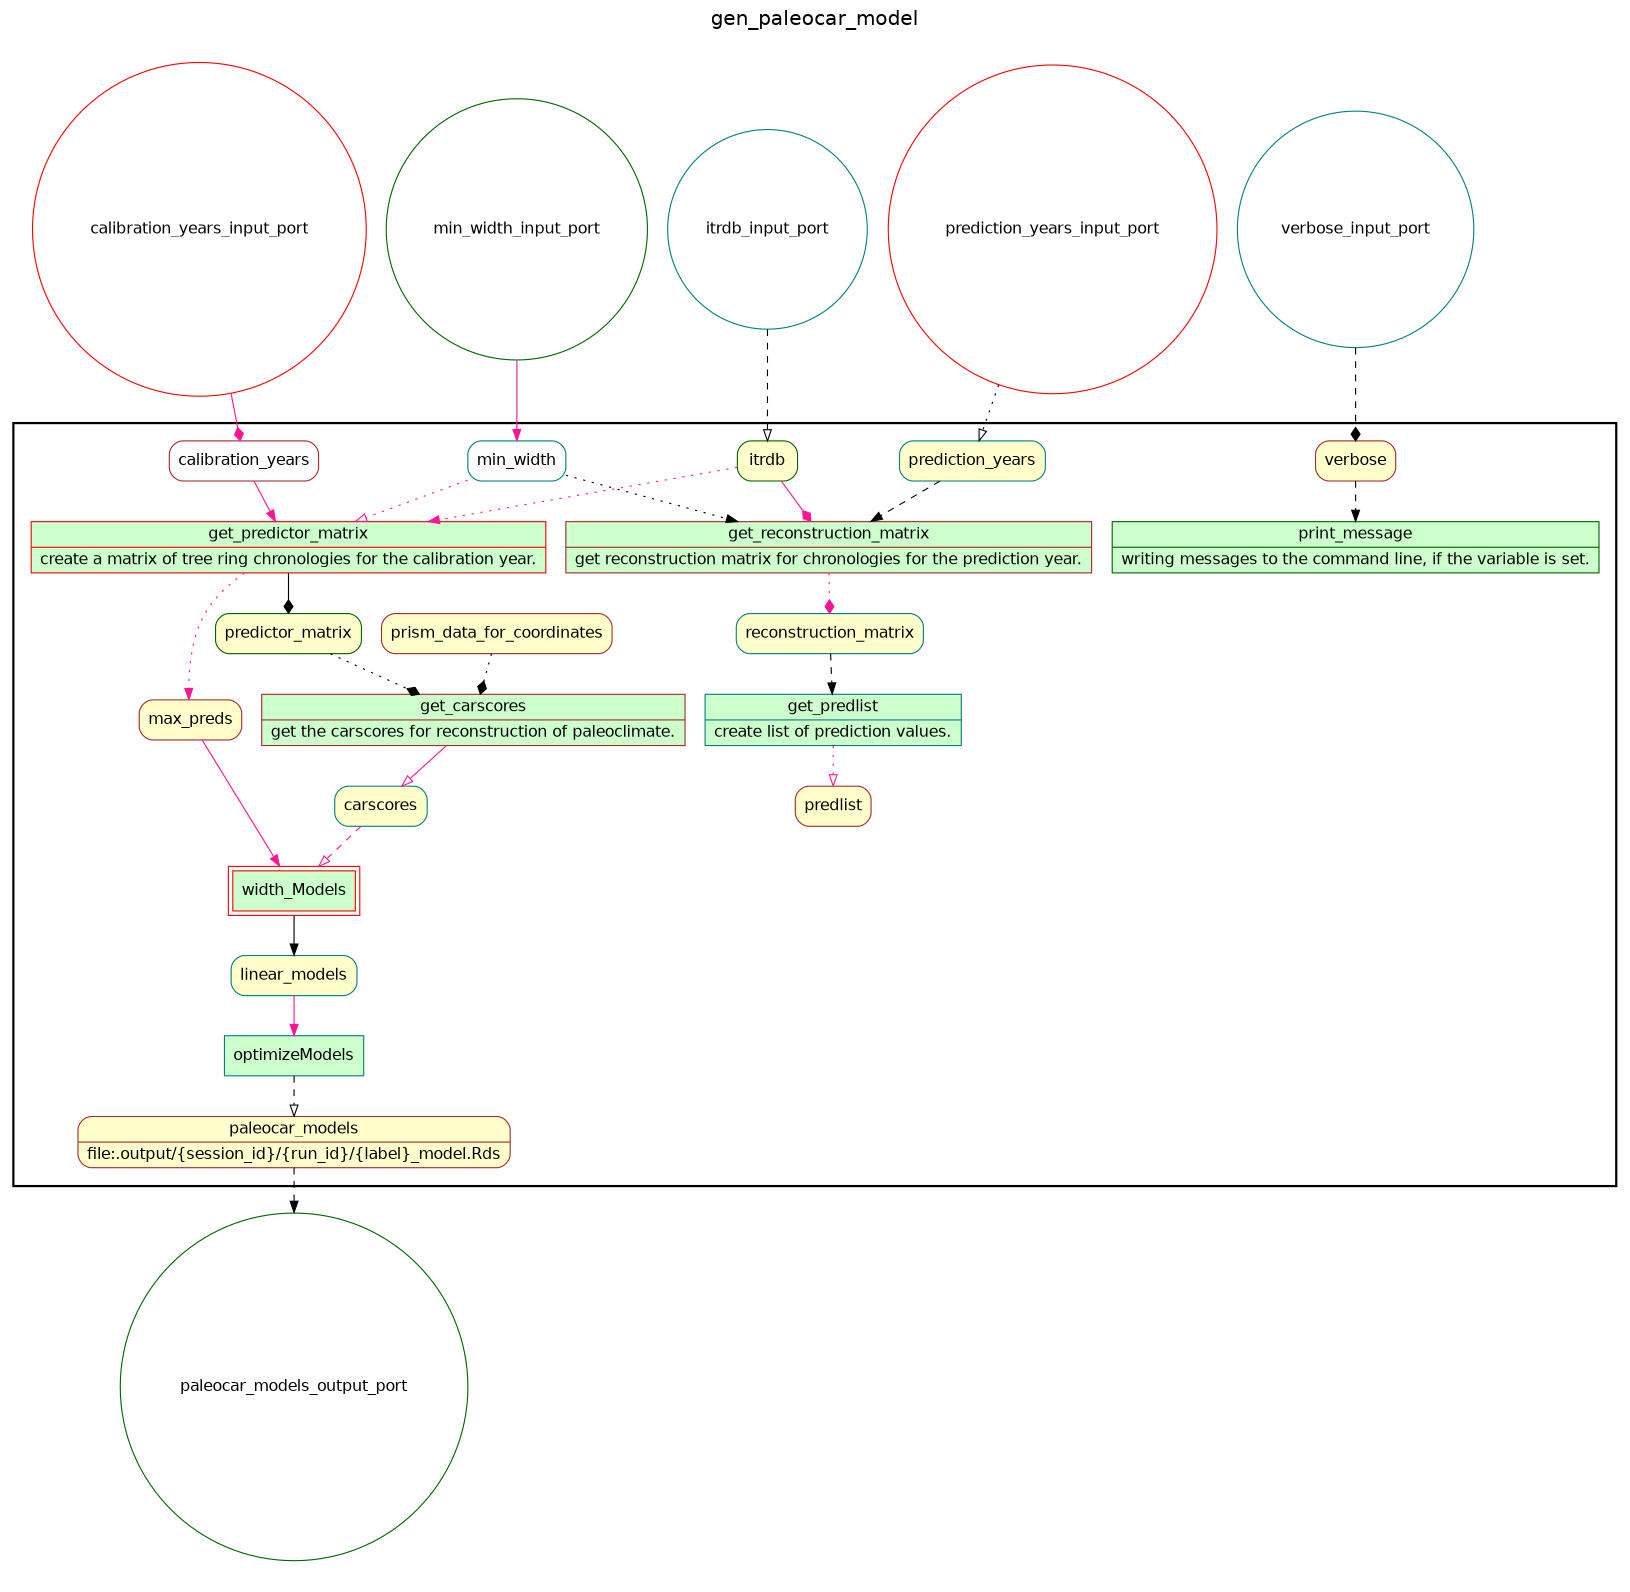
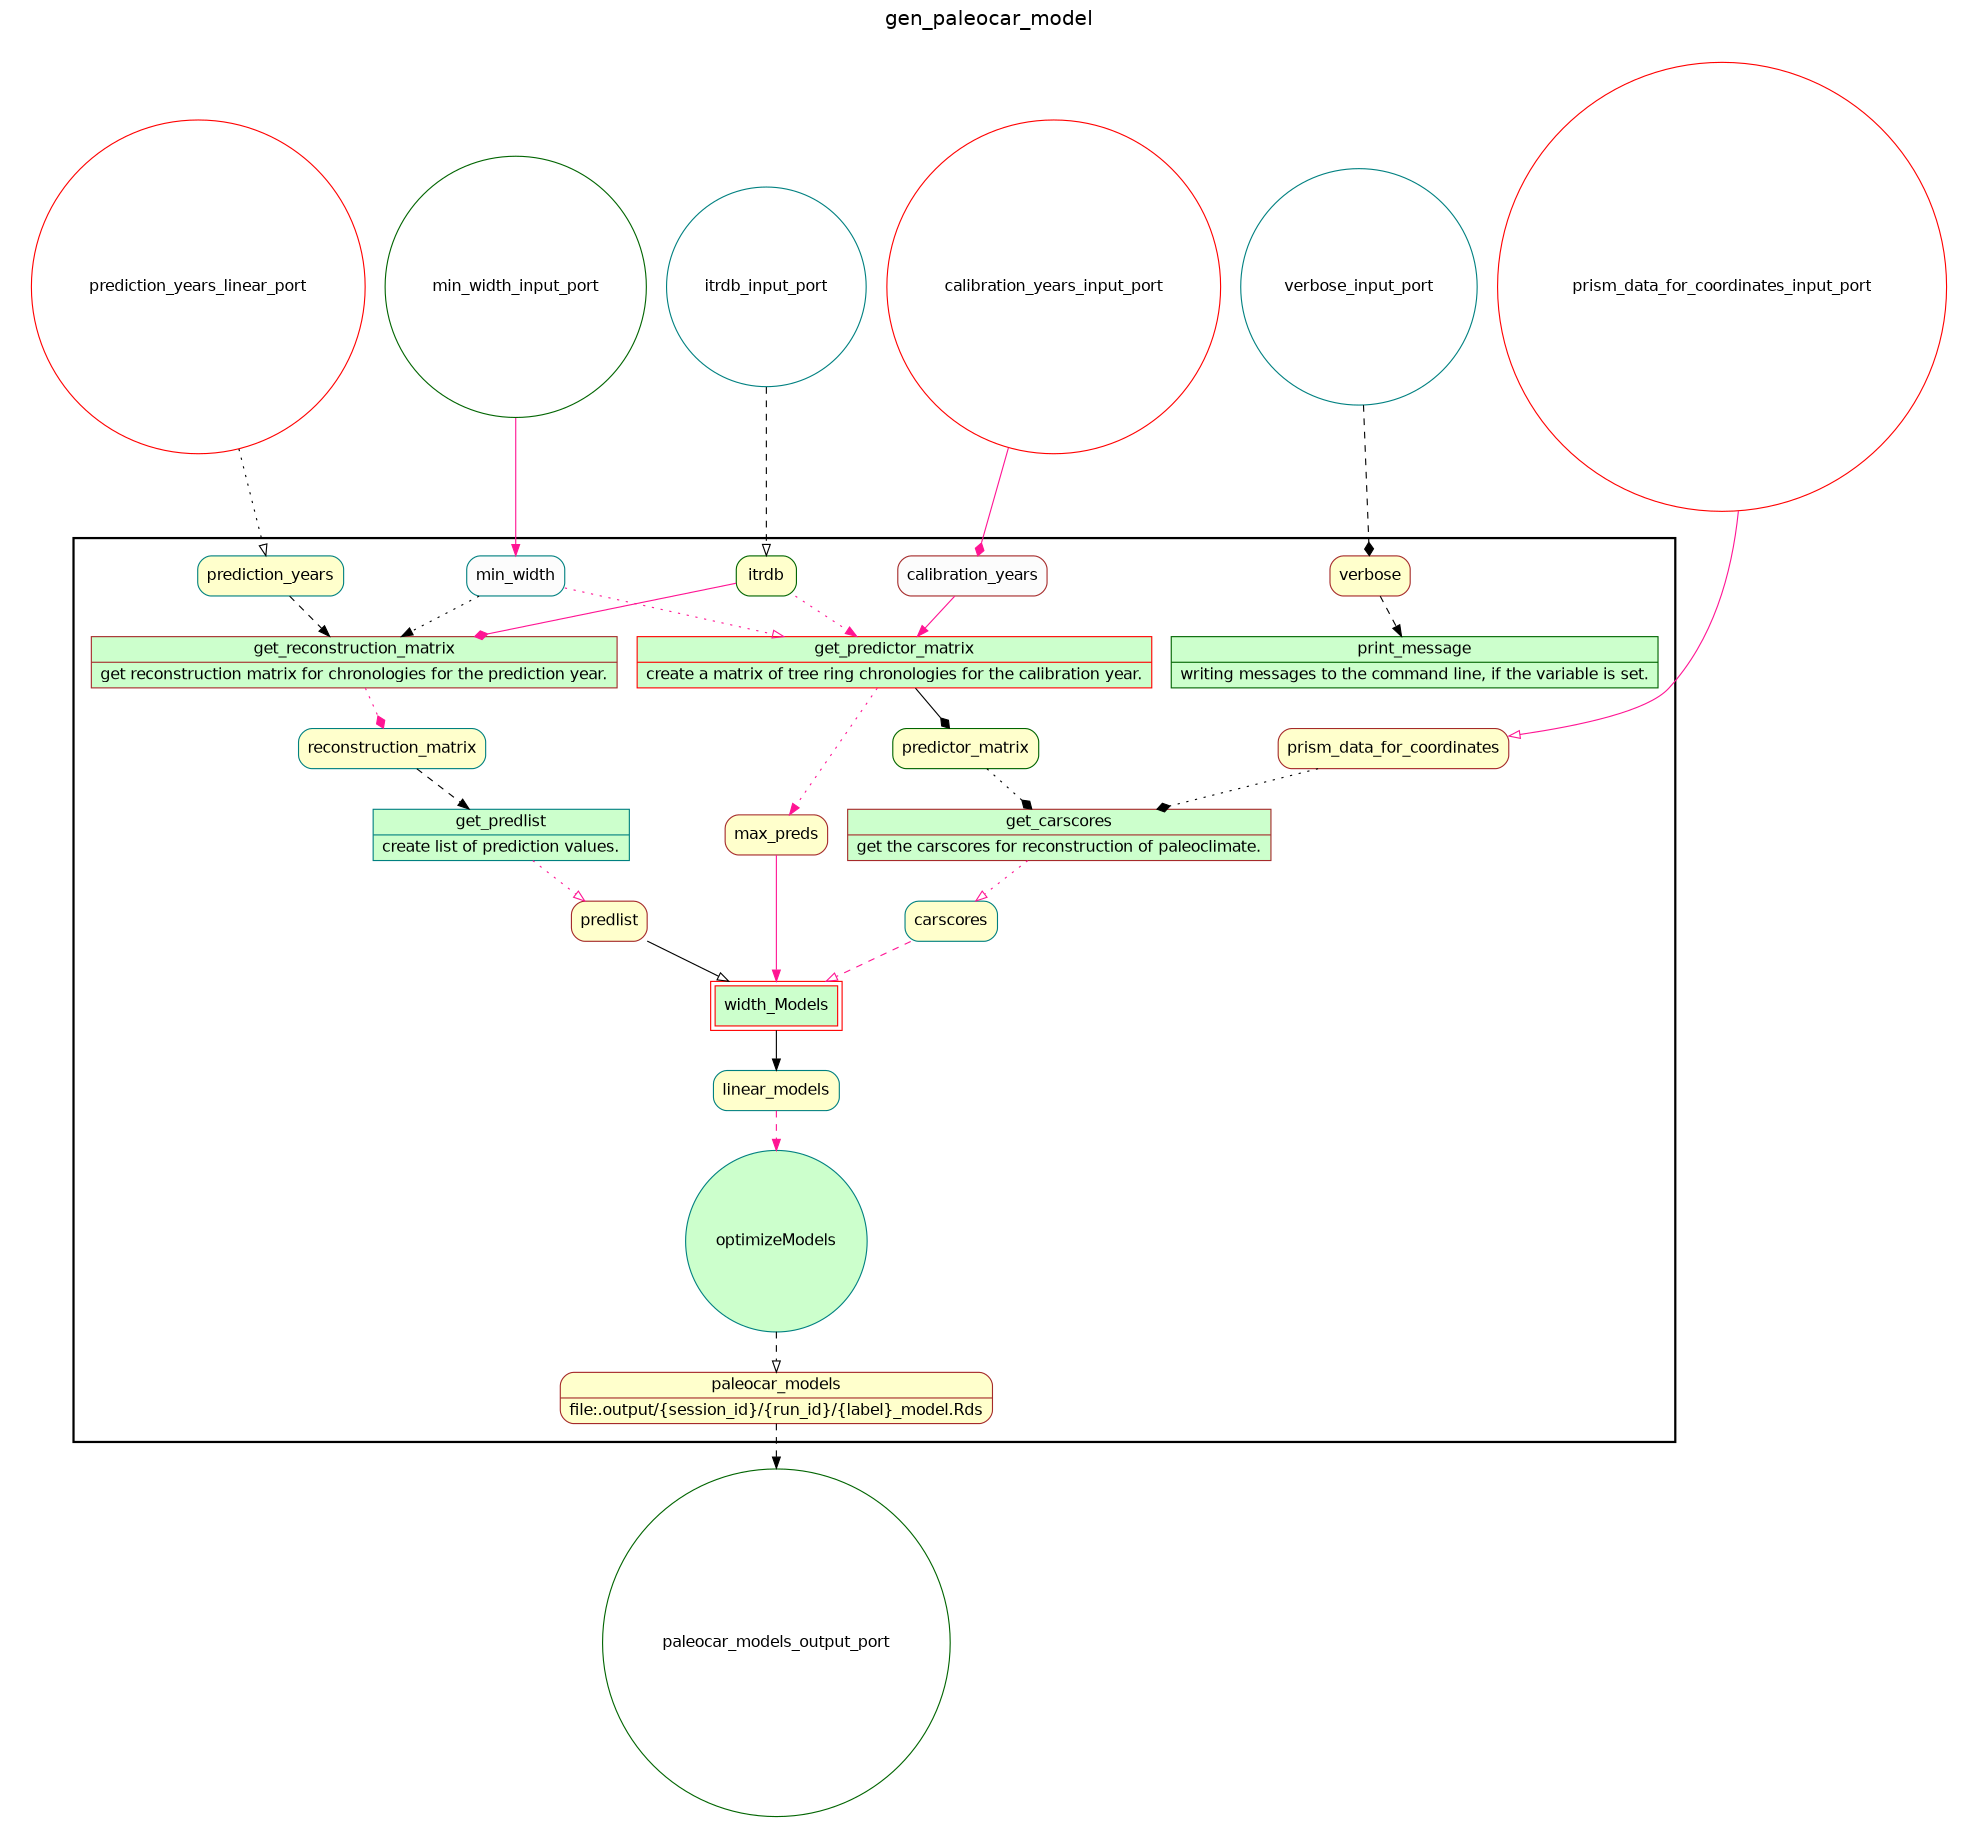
(1053, 229) -> (198, 287)
none -> (1722, 287)
(428, 762) -> (1006, 877)
none -> (683, 959)
(294, 1010) -> (776, 1125)
(294, 1056) -> (776, 1241)
